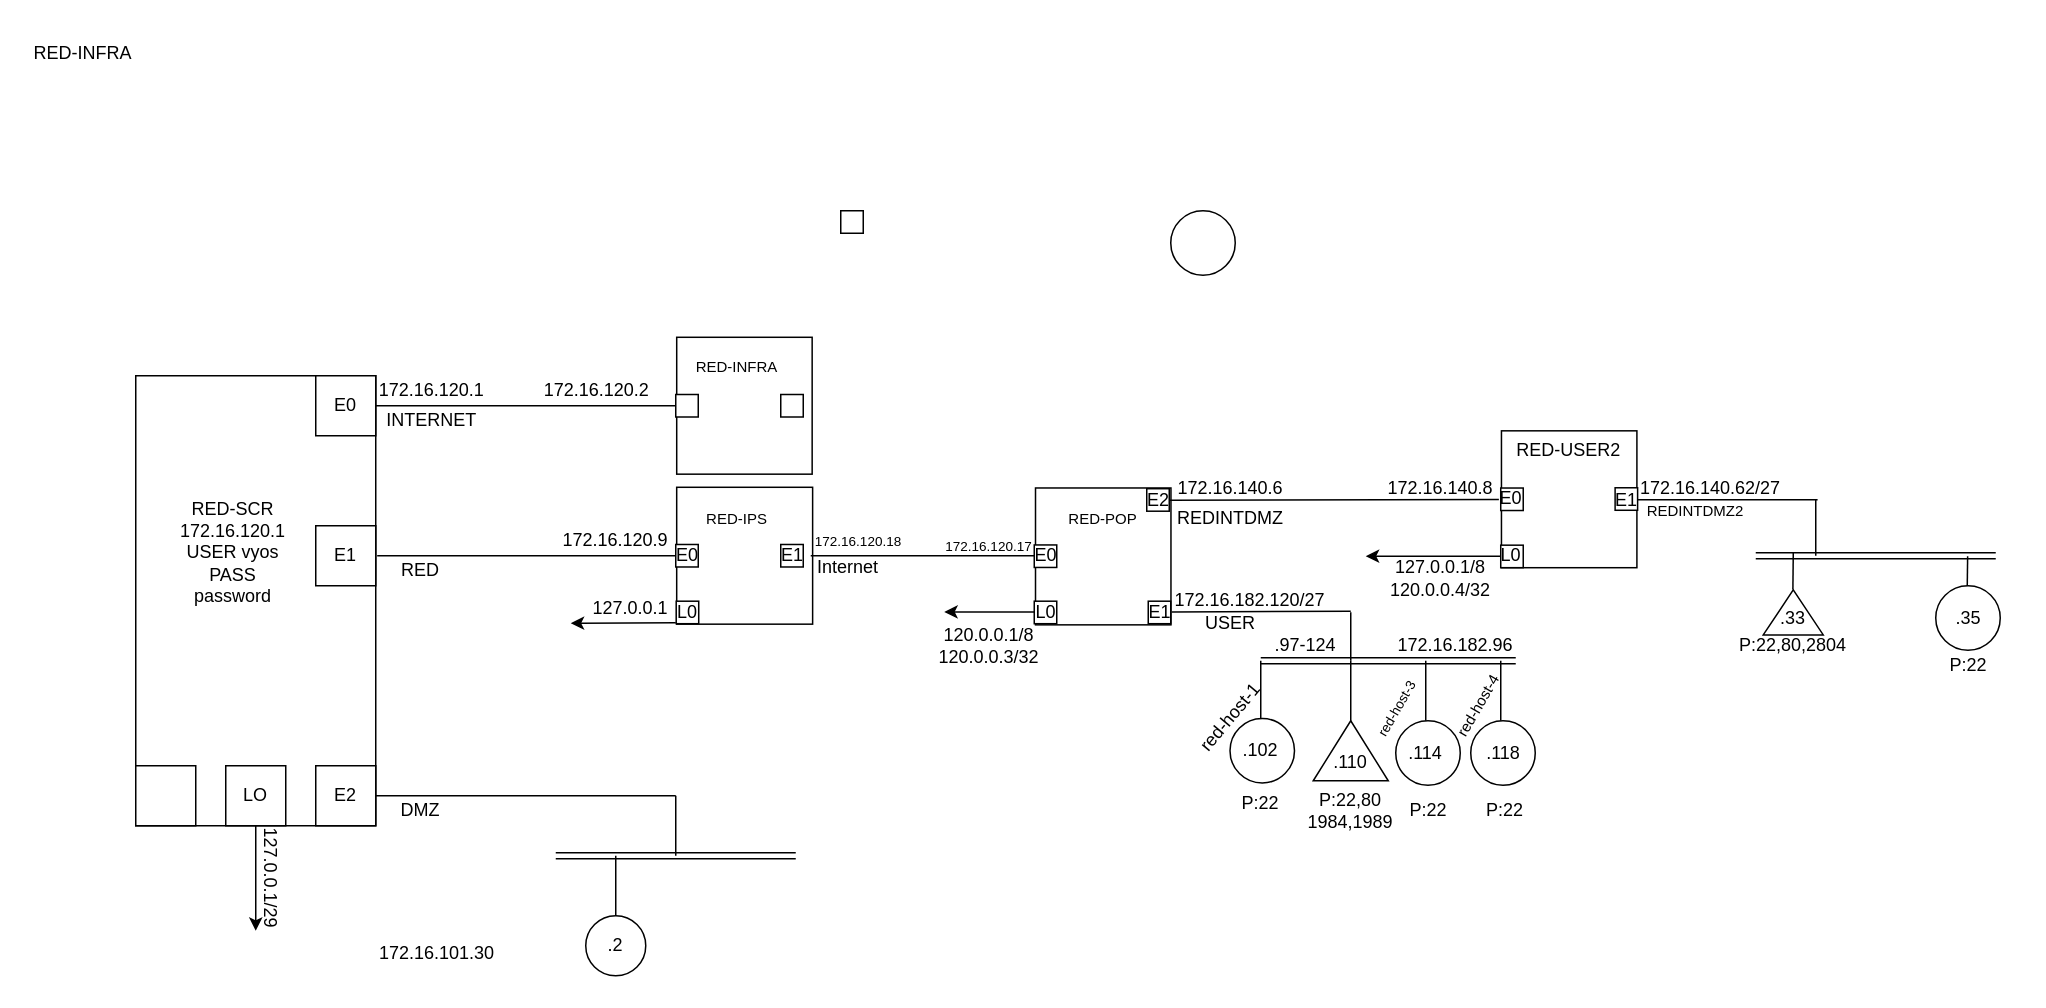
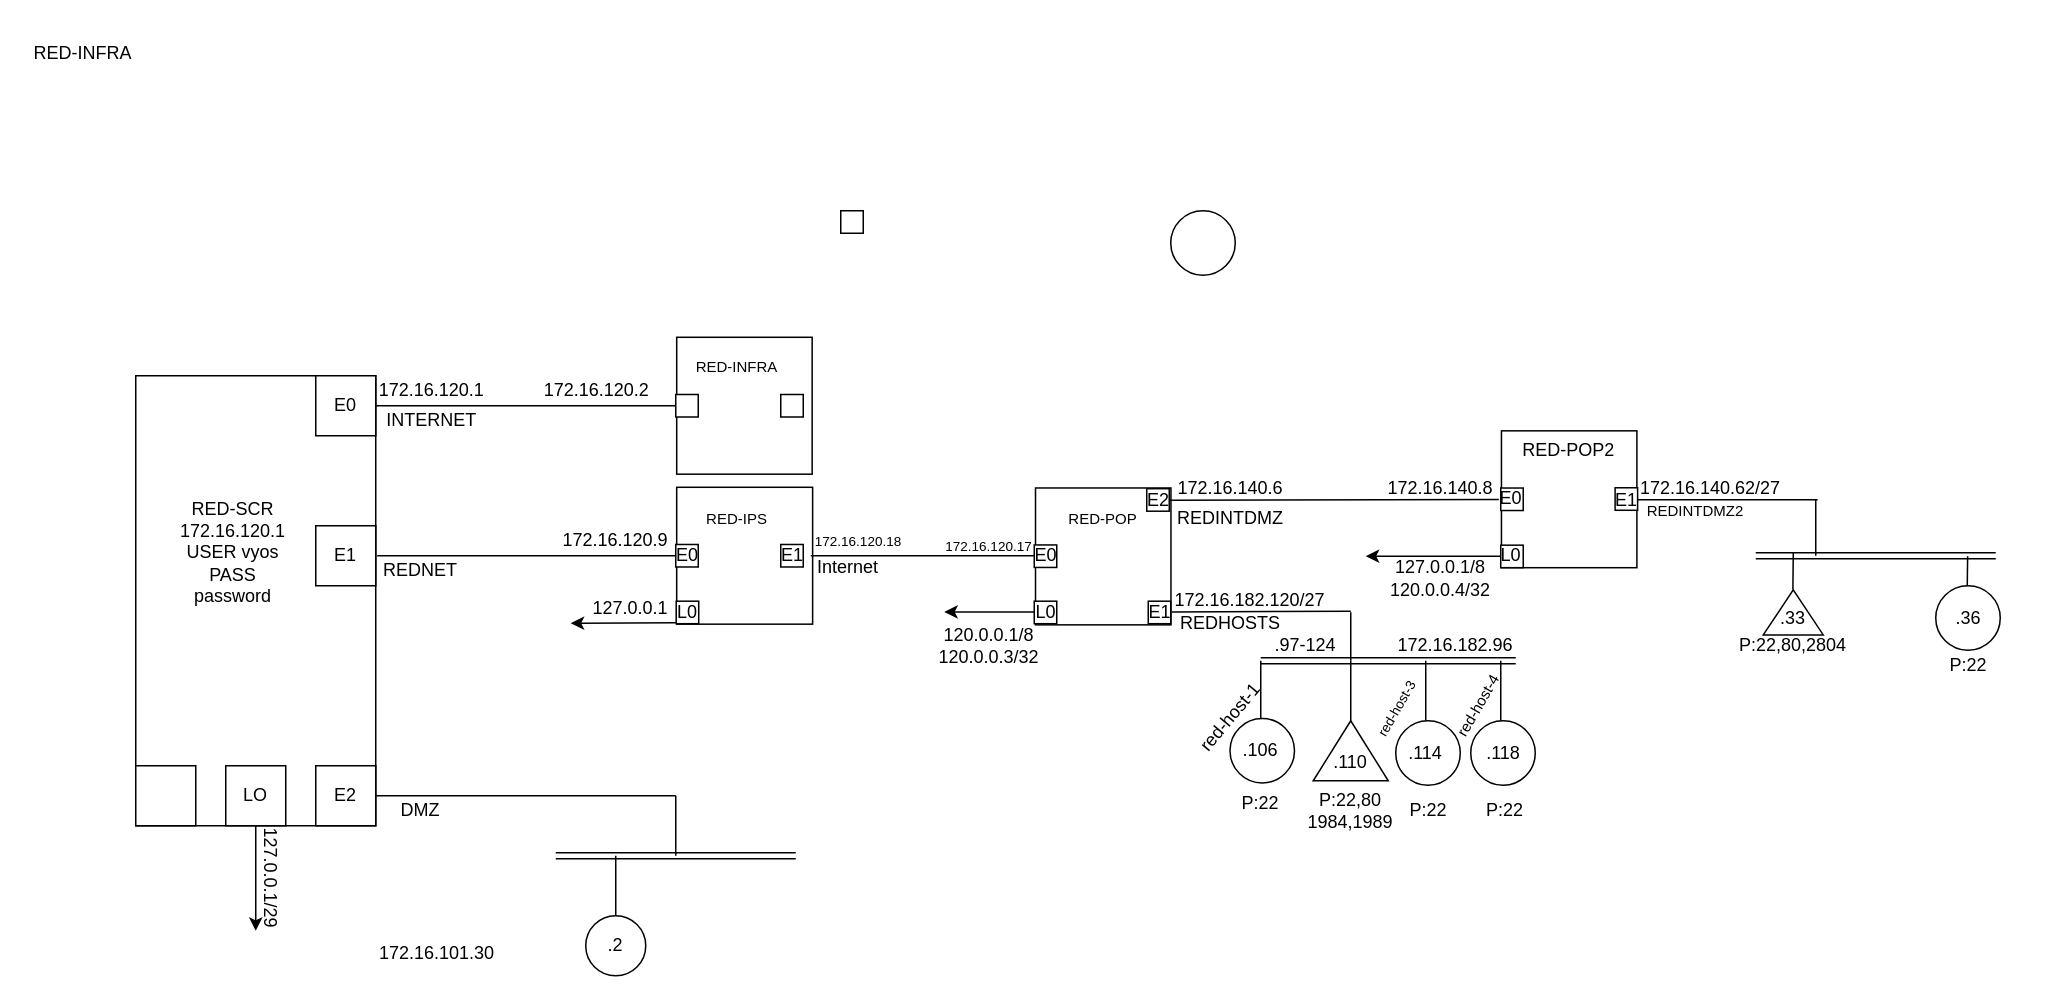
(1569, 451) -> (1569, 451)
(421, 571) -> (421, 571)
(1969, 619) -> (1969, 619)
(1231, 623) -> (1231, 623)
(1261, 751) -> (1261, 751)
